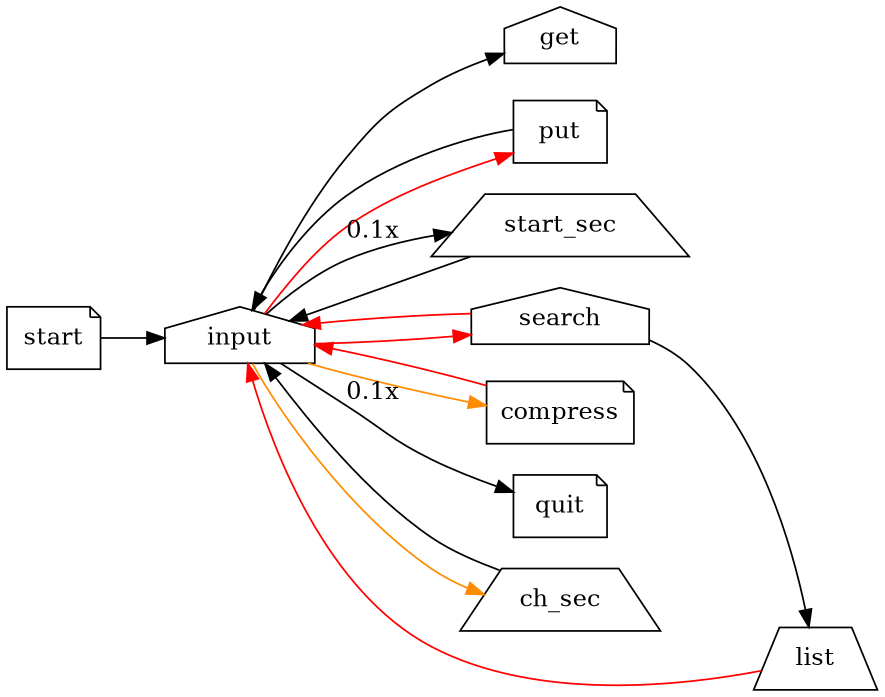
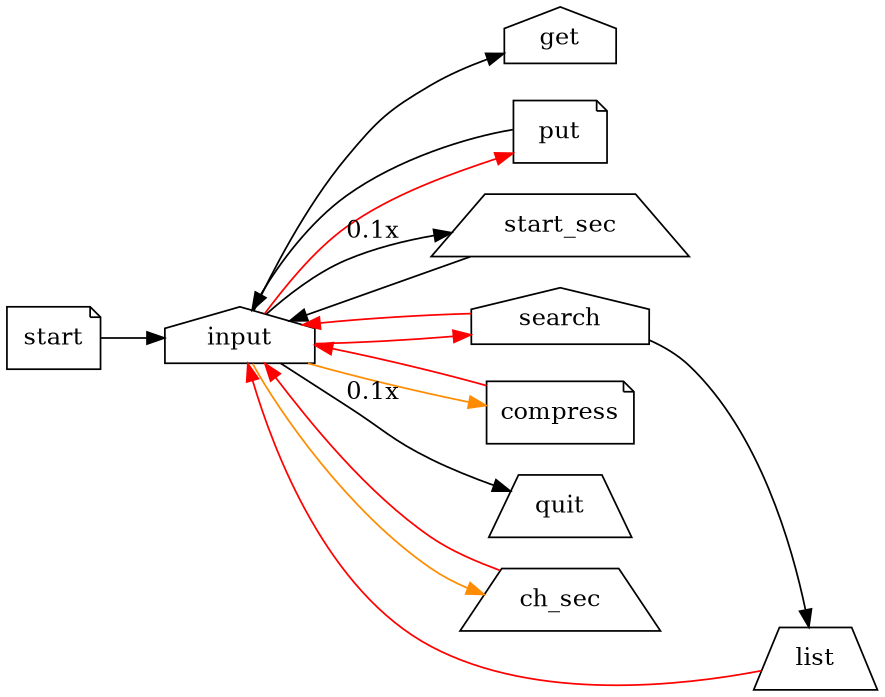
(374, 490) -> (374, 490)
(560, 506) -> (560, 506)
